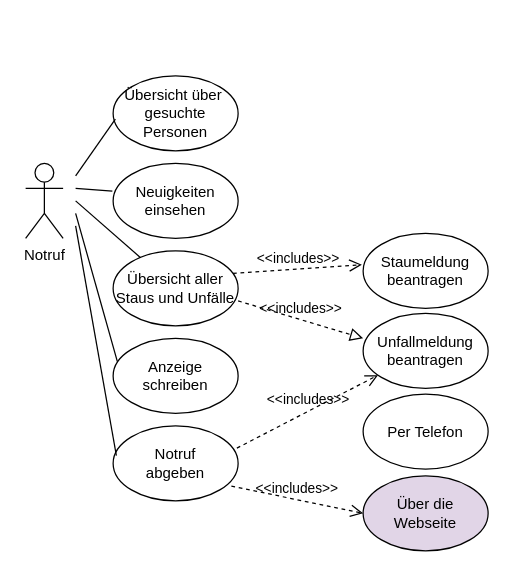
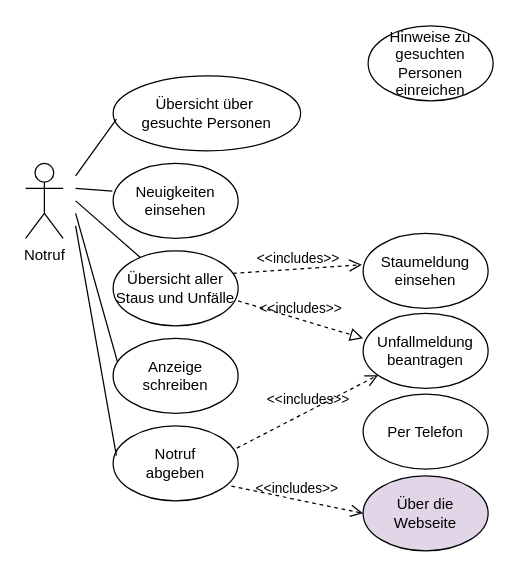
none -> (431, 63)
(176, 113) -> (207, 113)
(426, 271) -> (426, 271)
